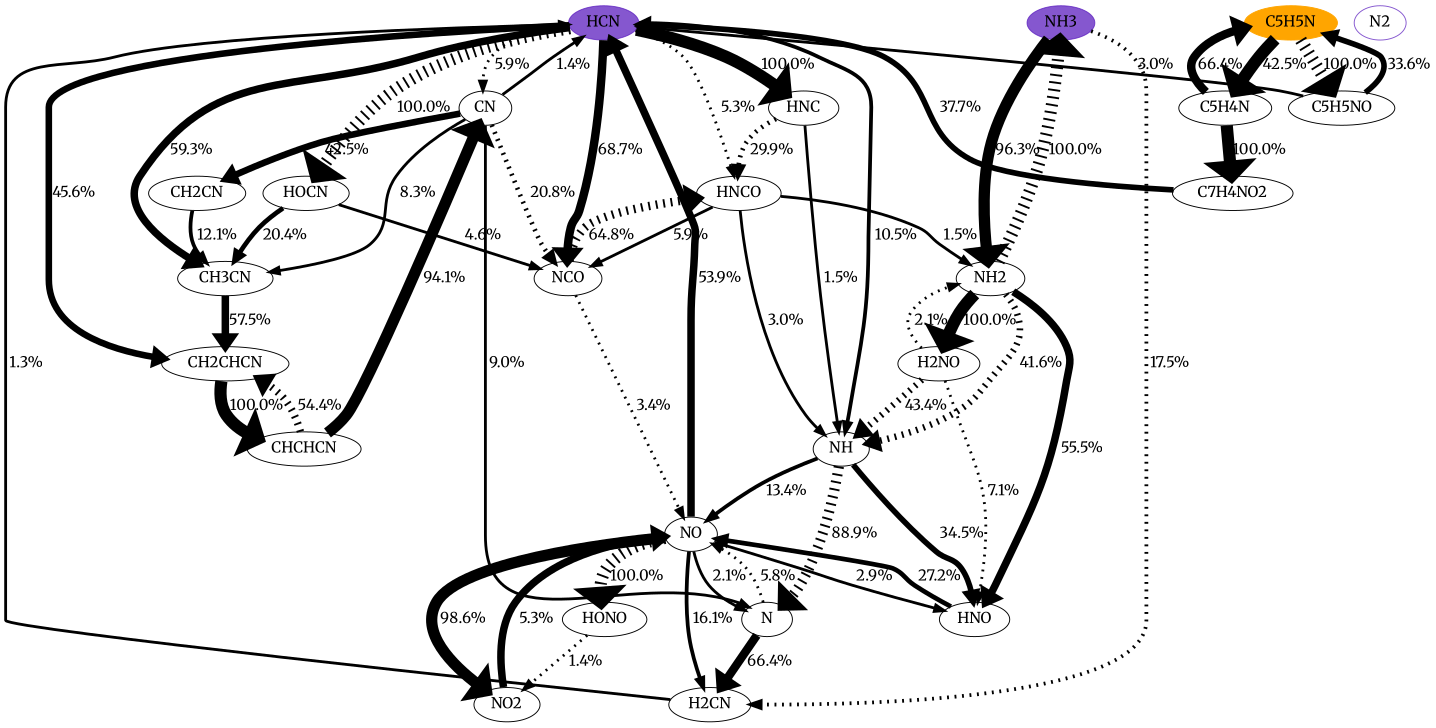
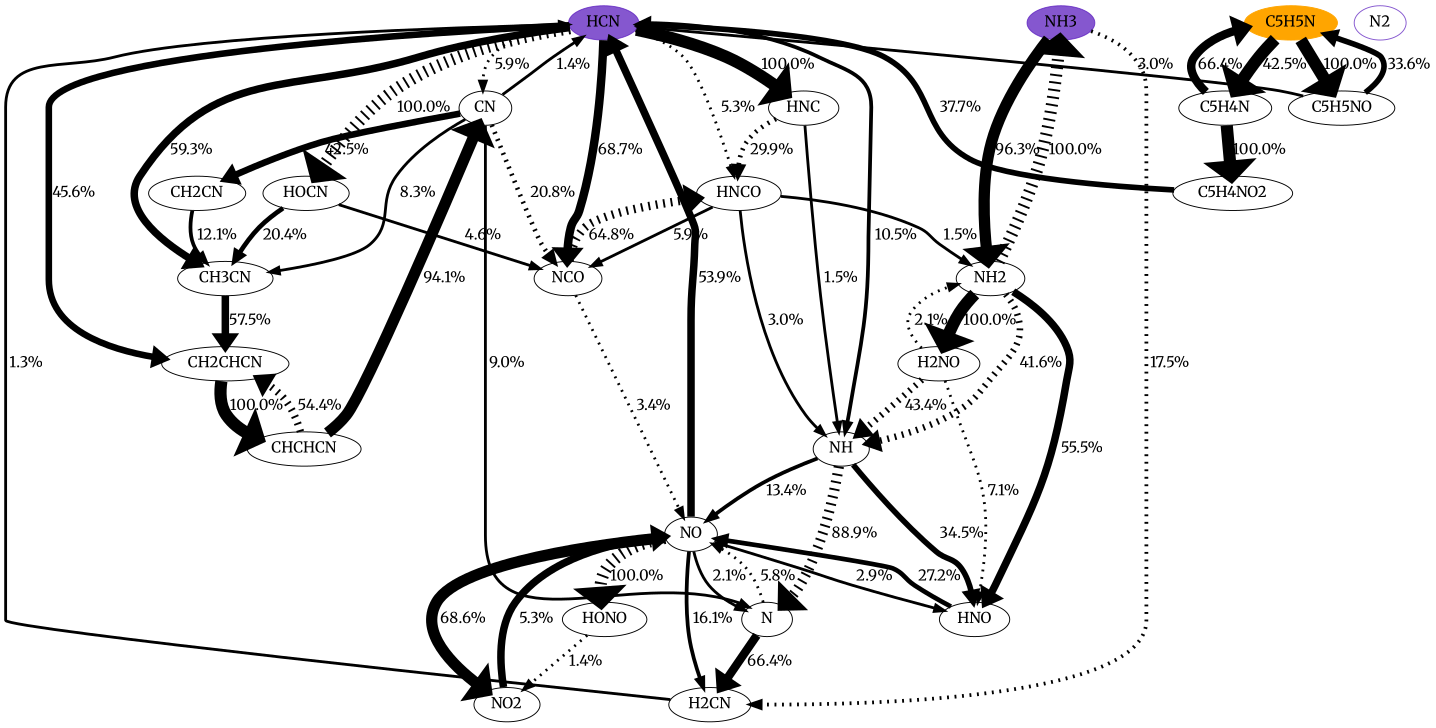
(1314, 61) -> (1314, 61)
(1233, 193) -> (1233, 193)
(461, 619) -> (461, 619)
